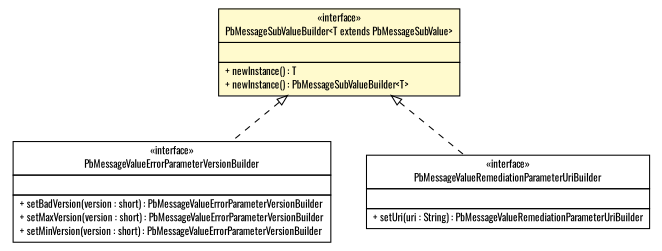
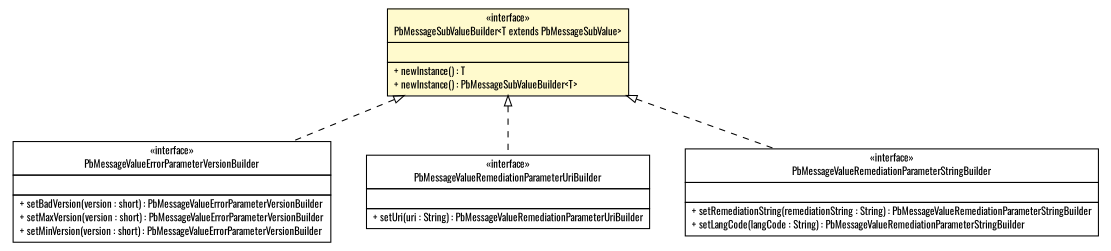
none -> (892, 192)
